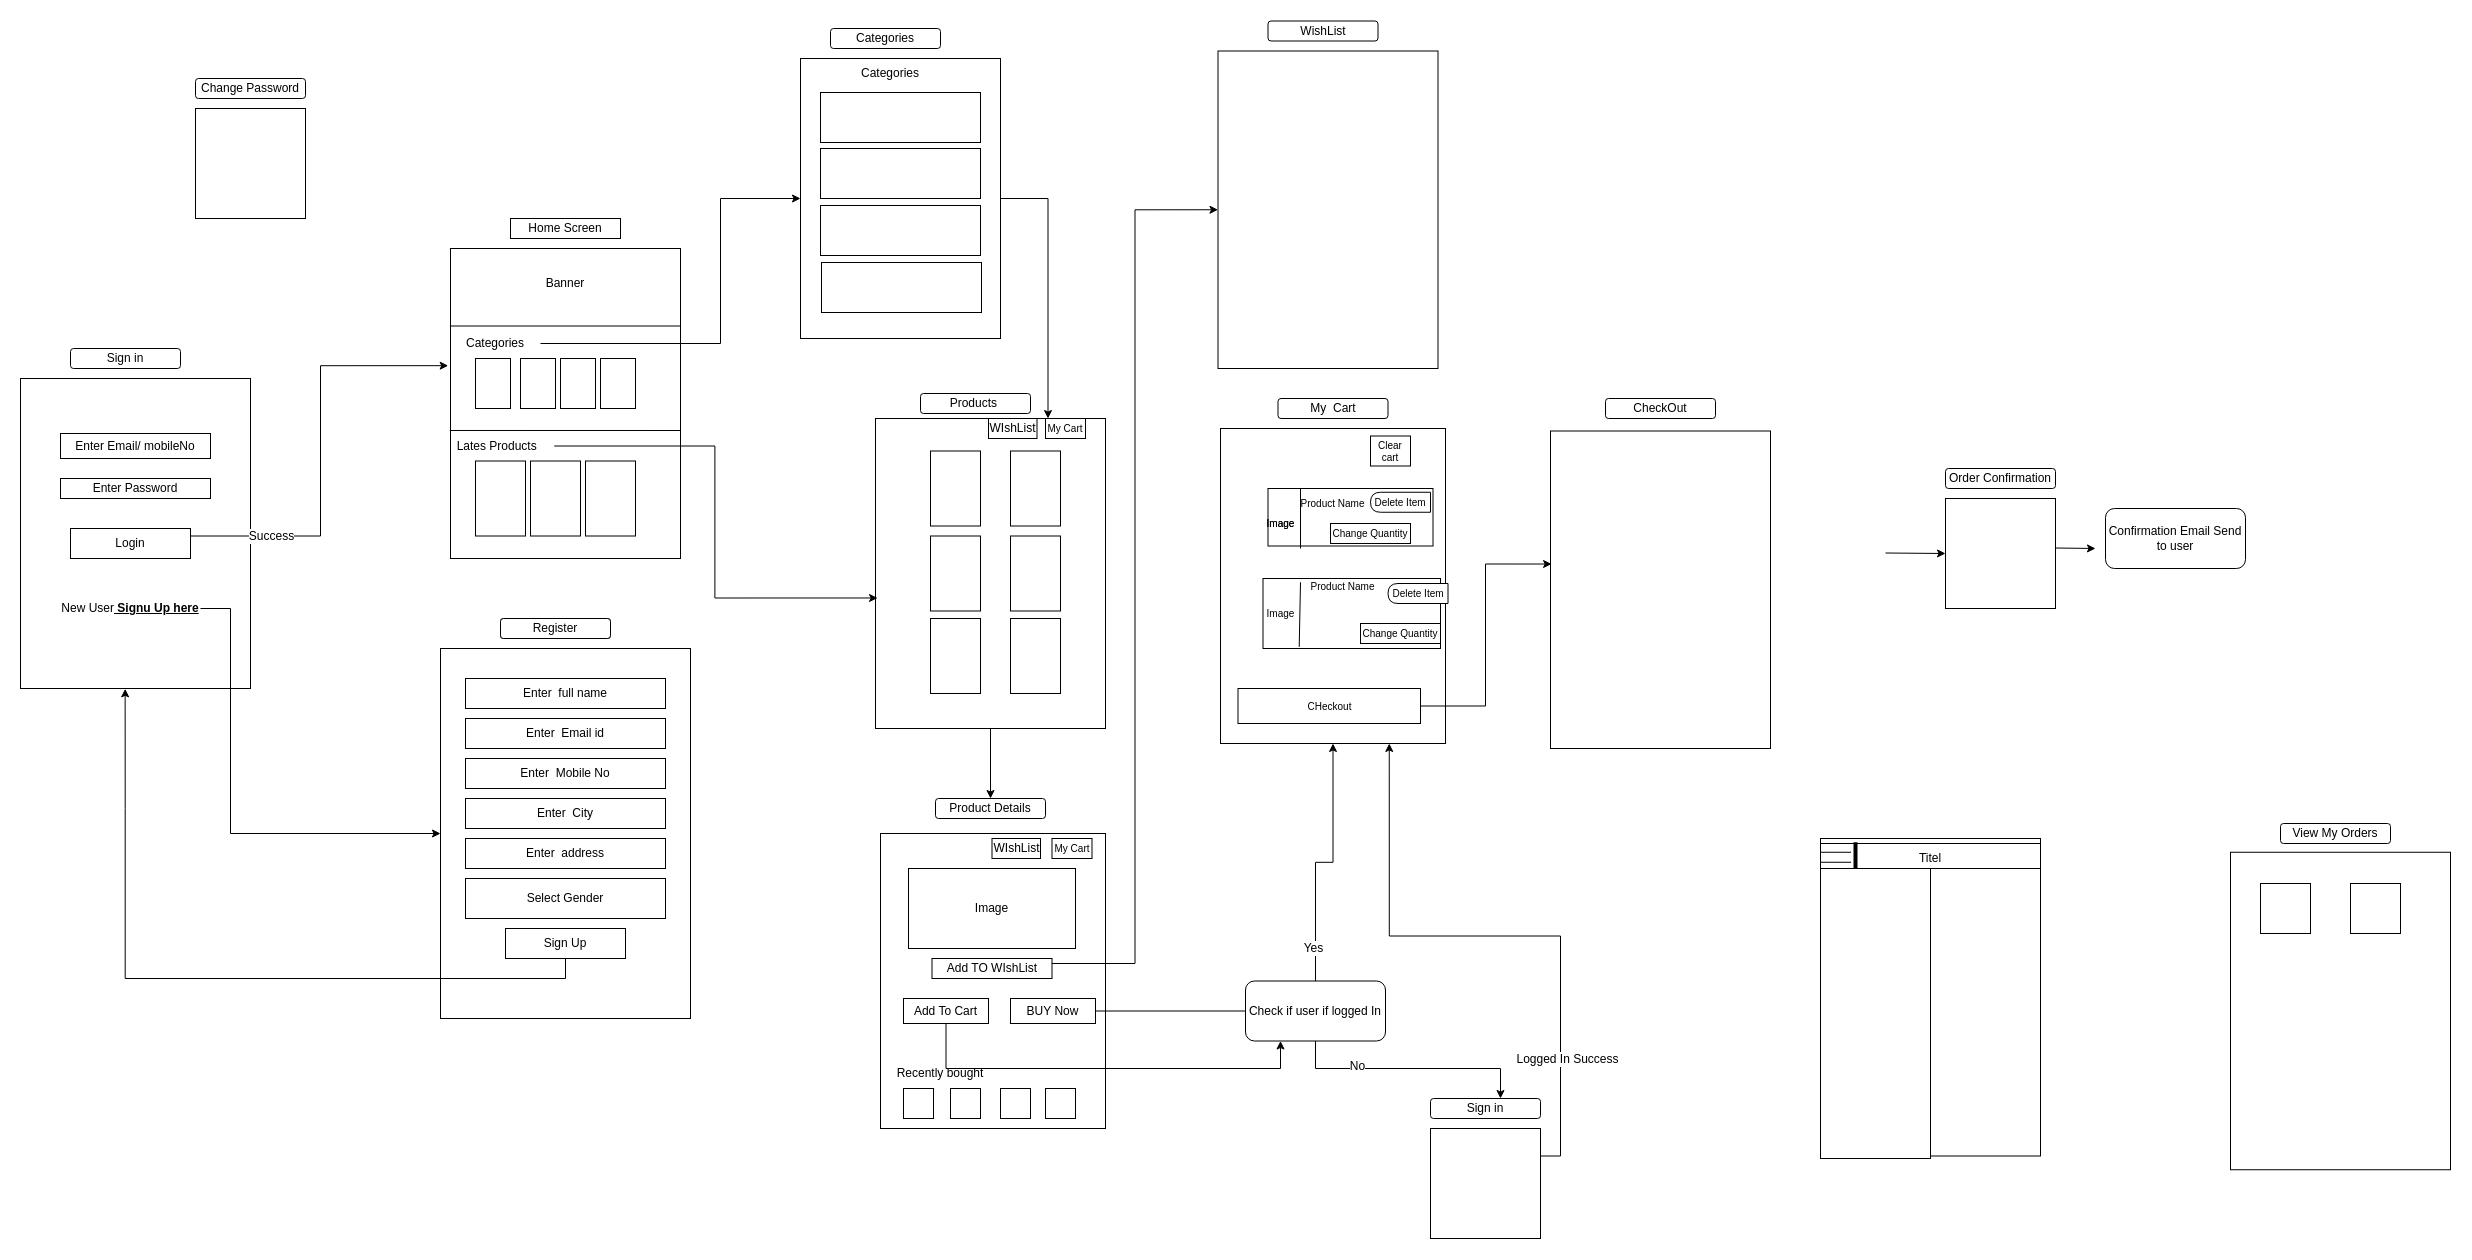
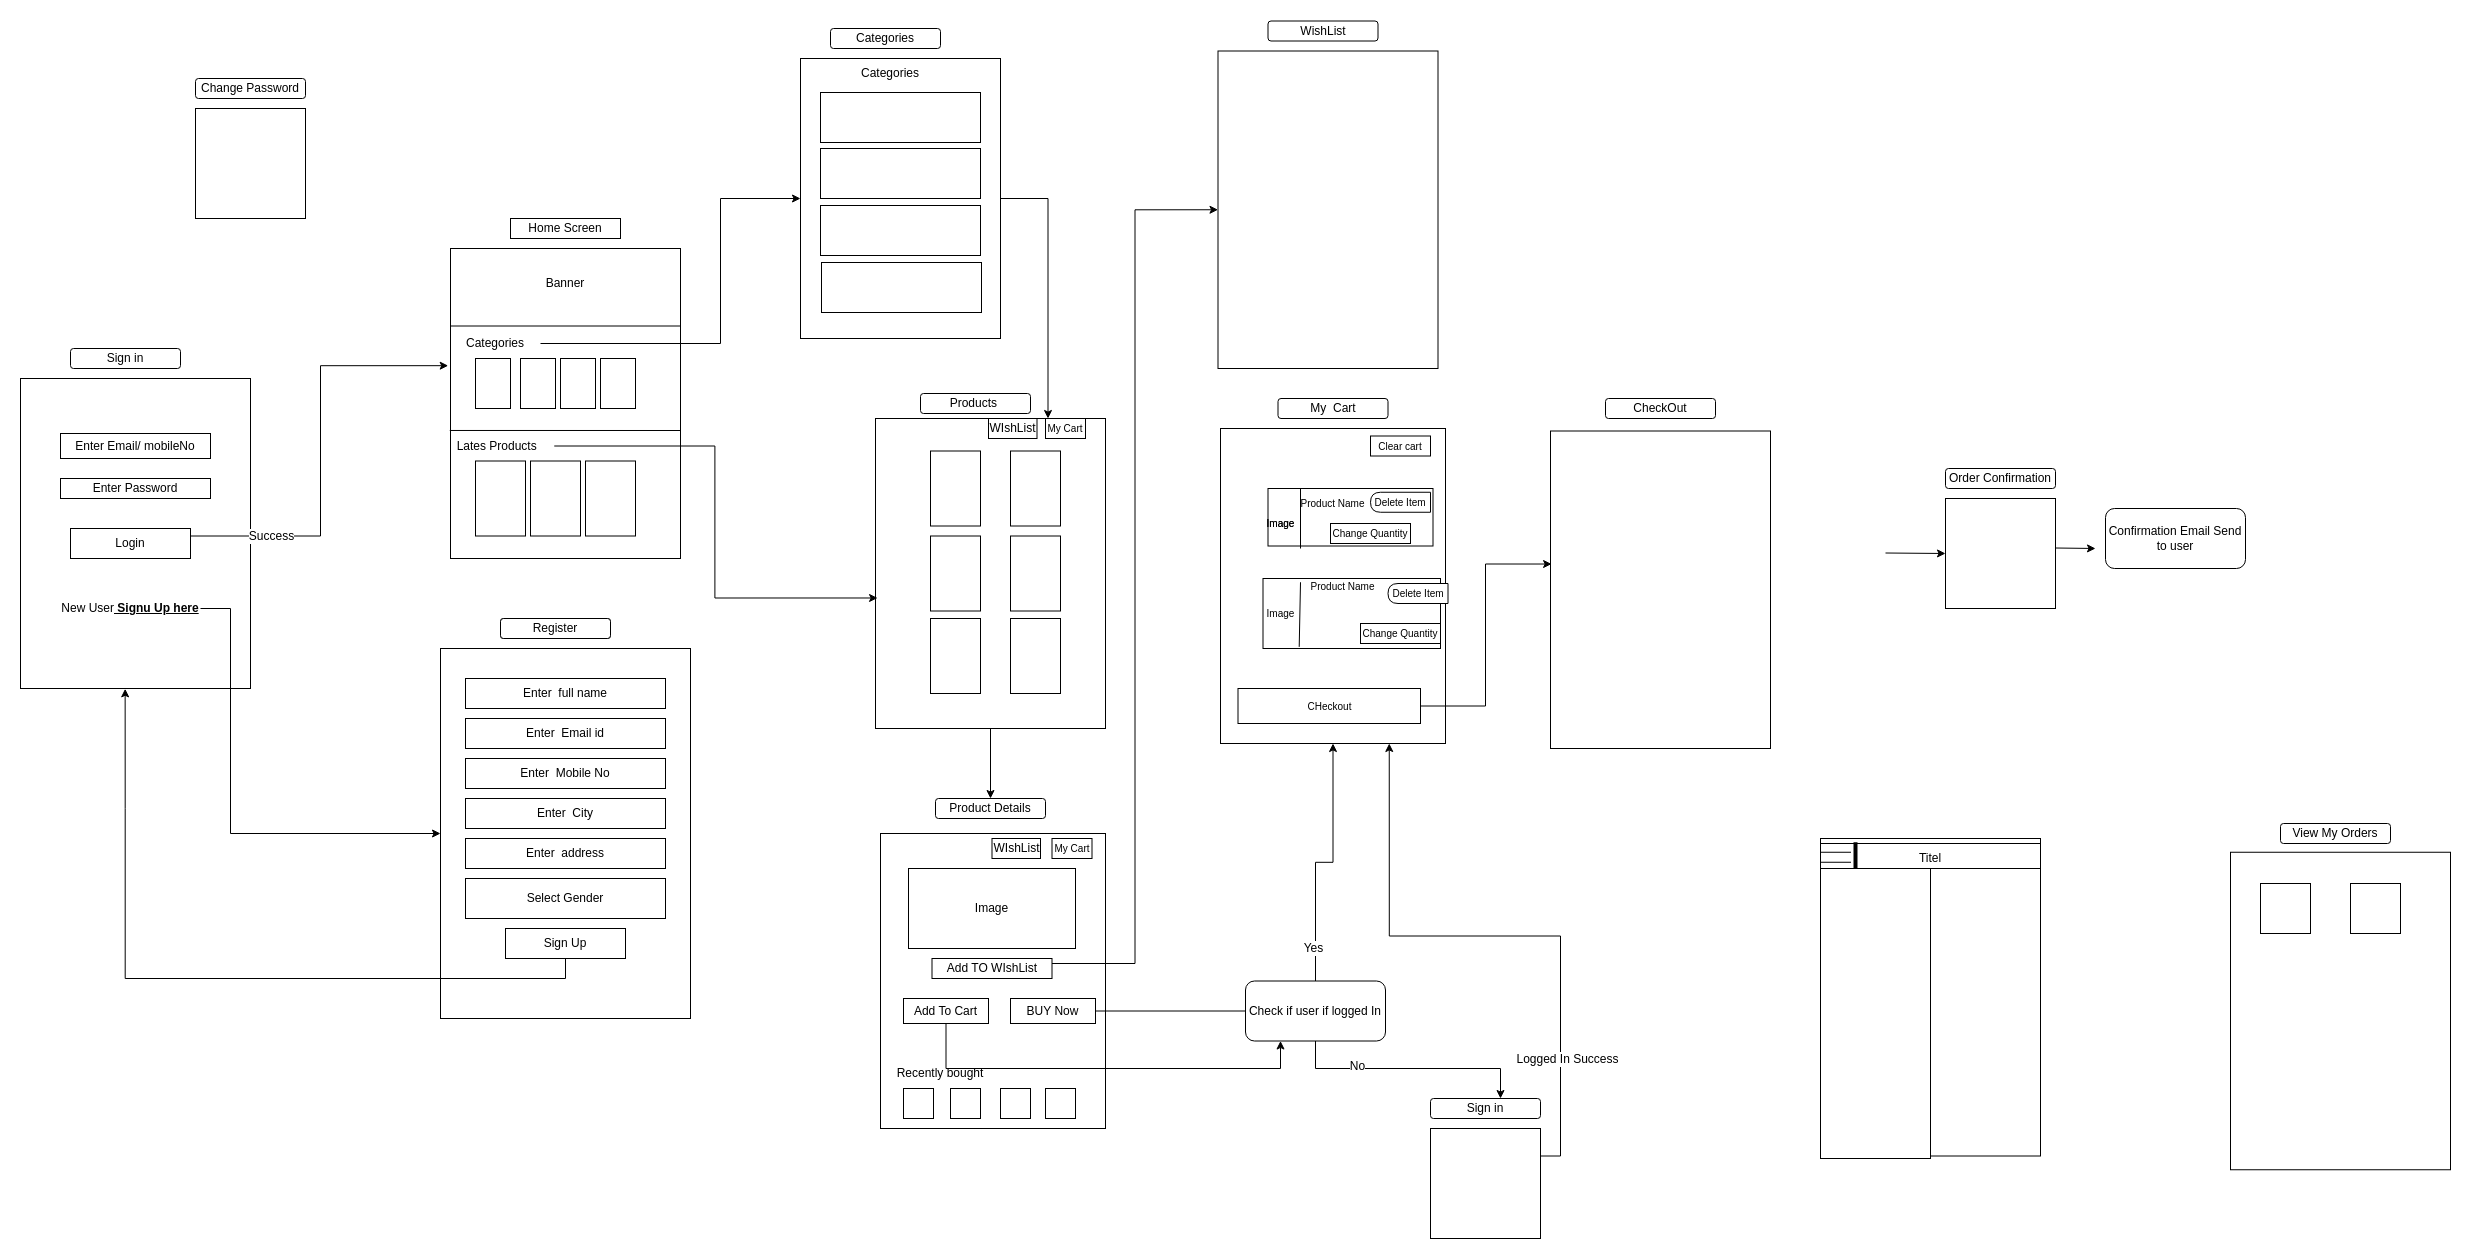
(1391, 451) -> (1401, 446)
